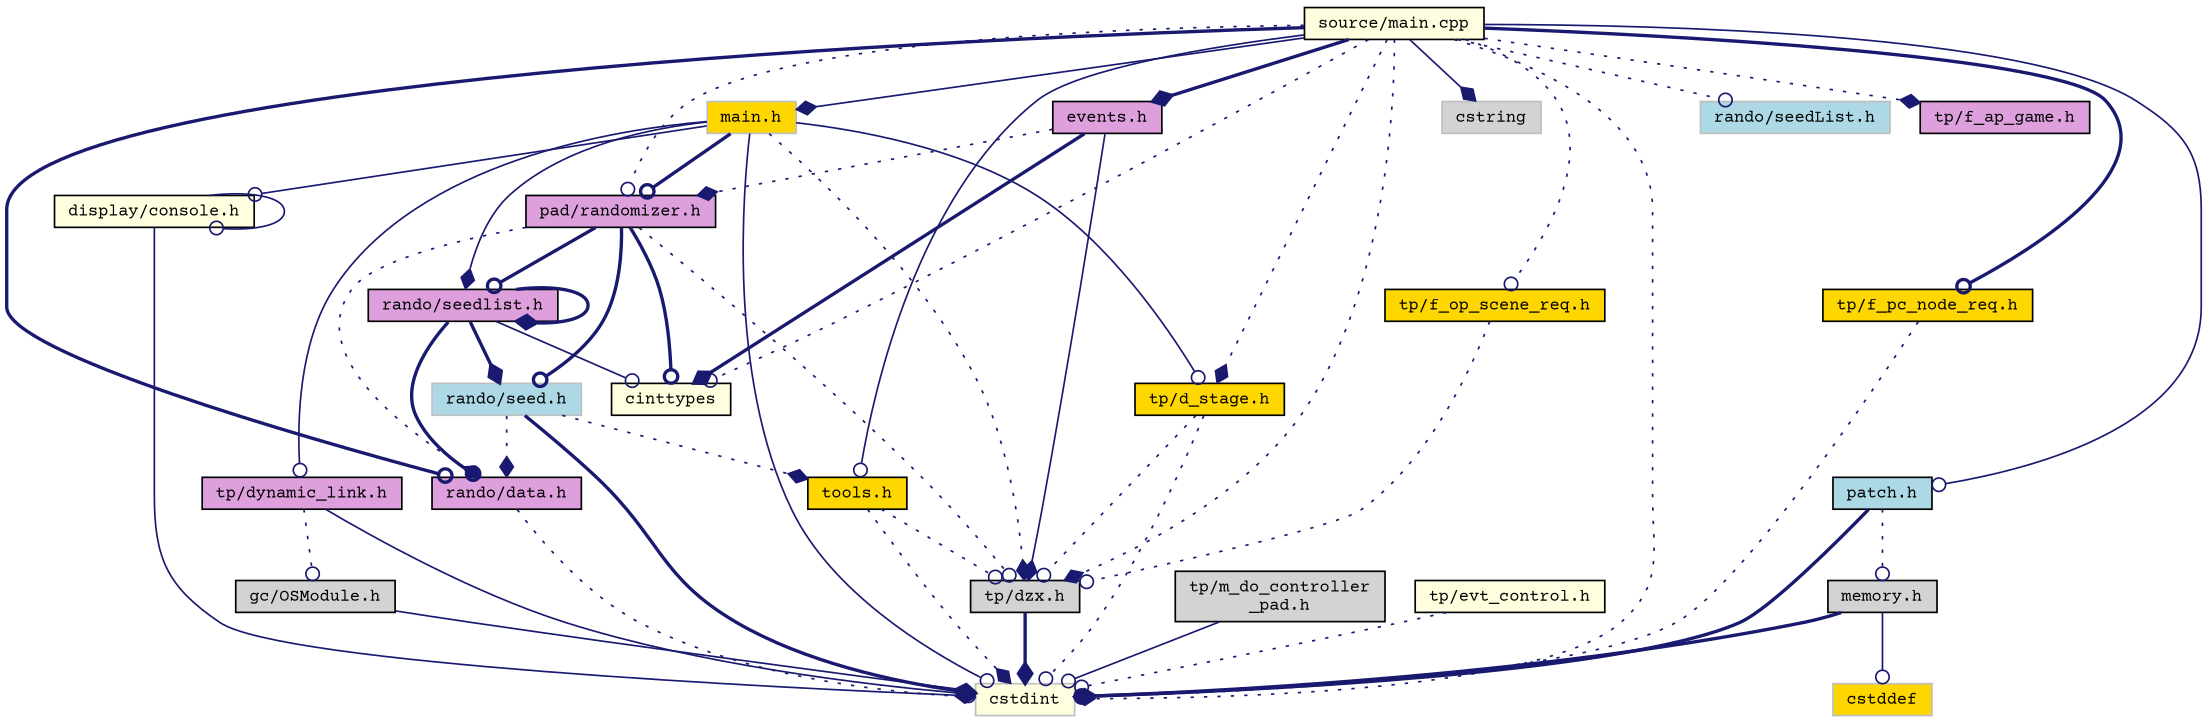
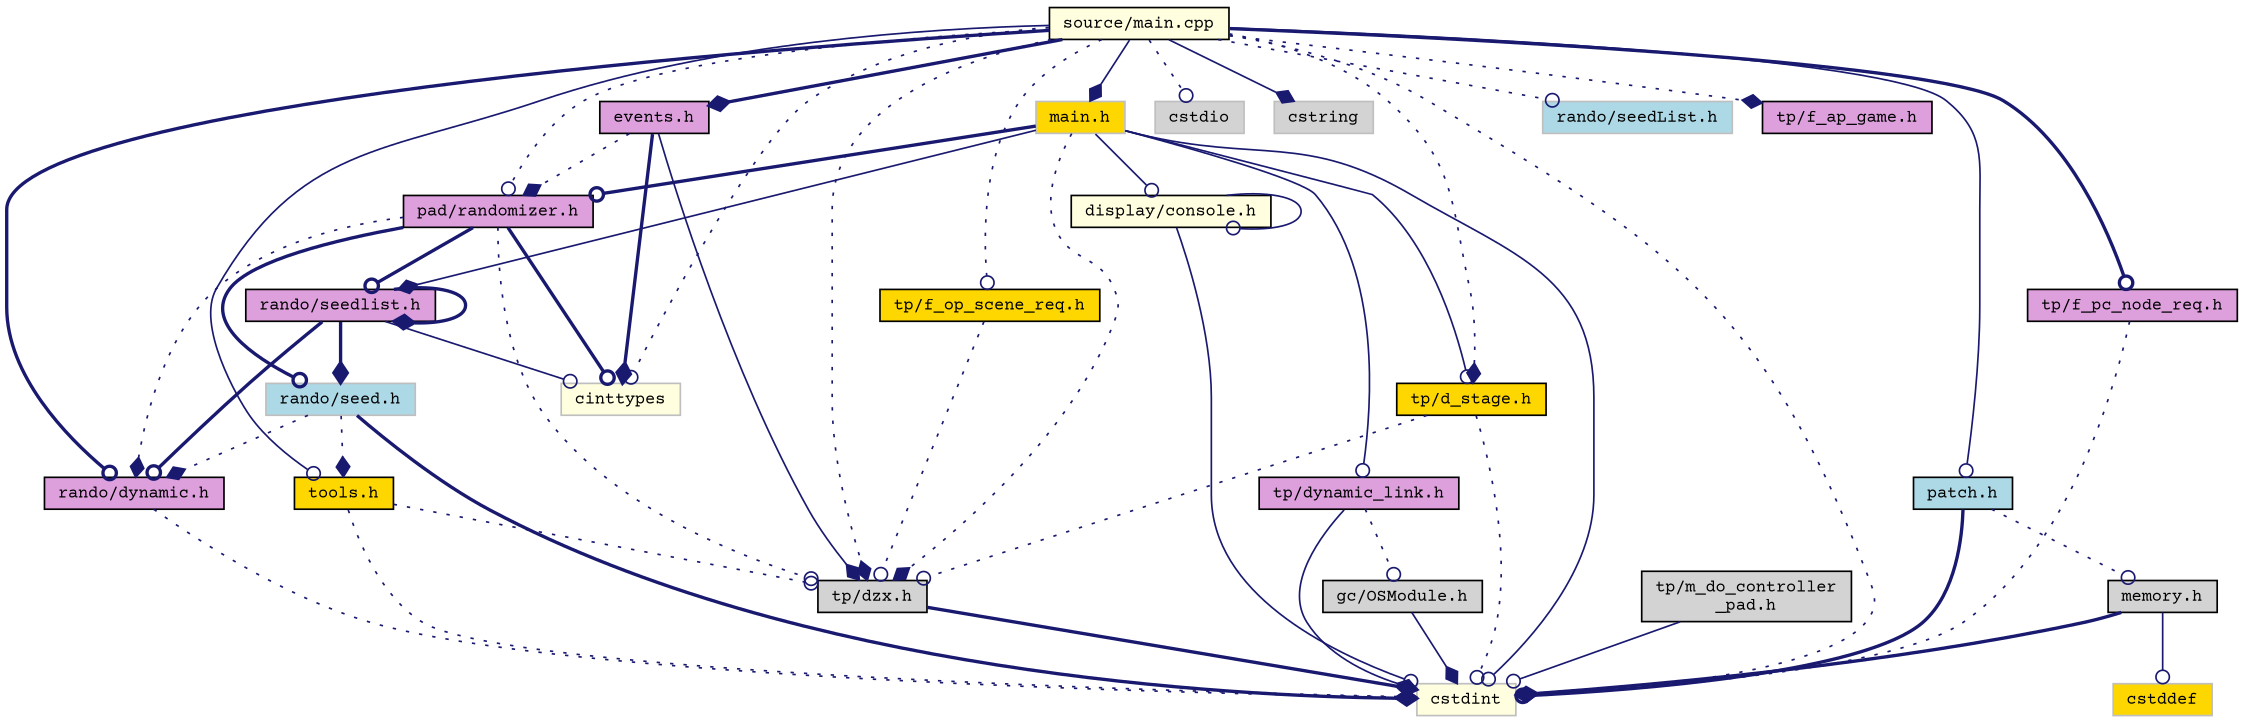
none -> (1200, 117)
(1928, 305) -> (2132, 305)
(671, 399) -> (621, 399)
(507, 493) -> (134, 493)
(1510, 596) -> none
